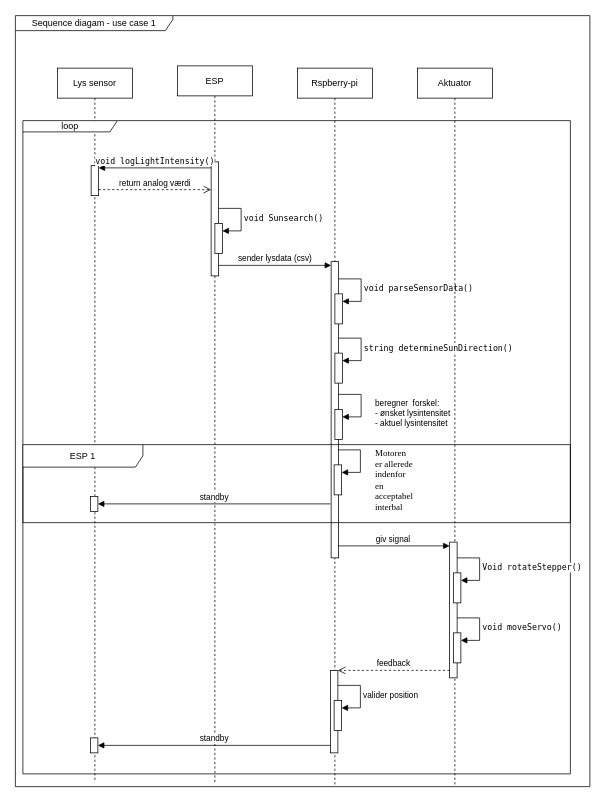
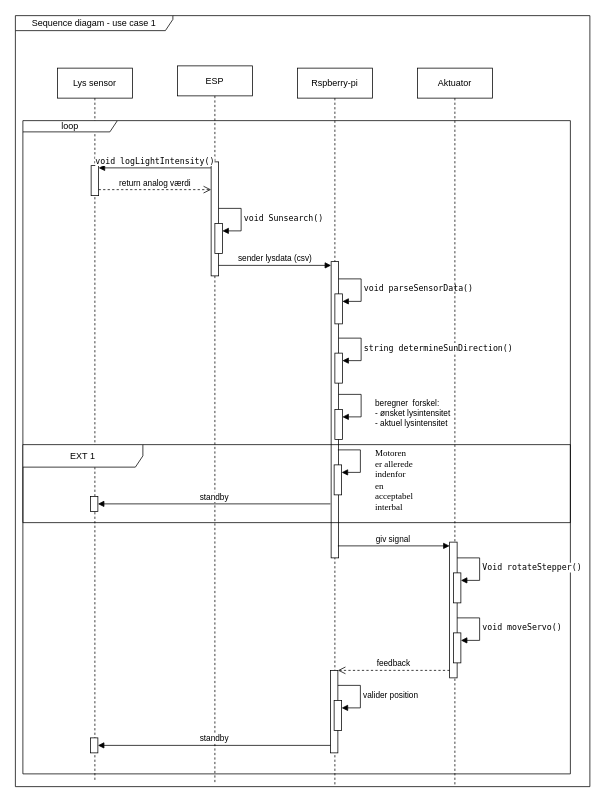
(83, 456) -> (83, 456)
